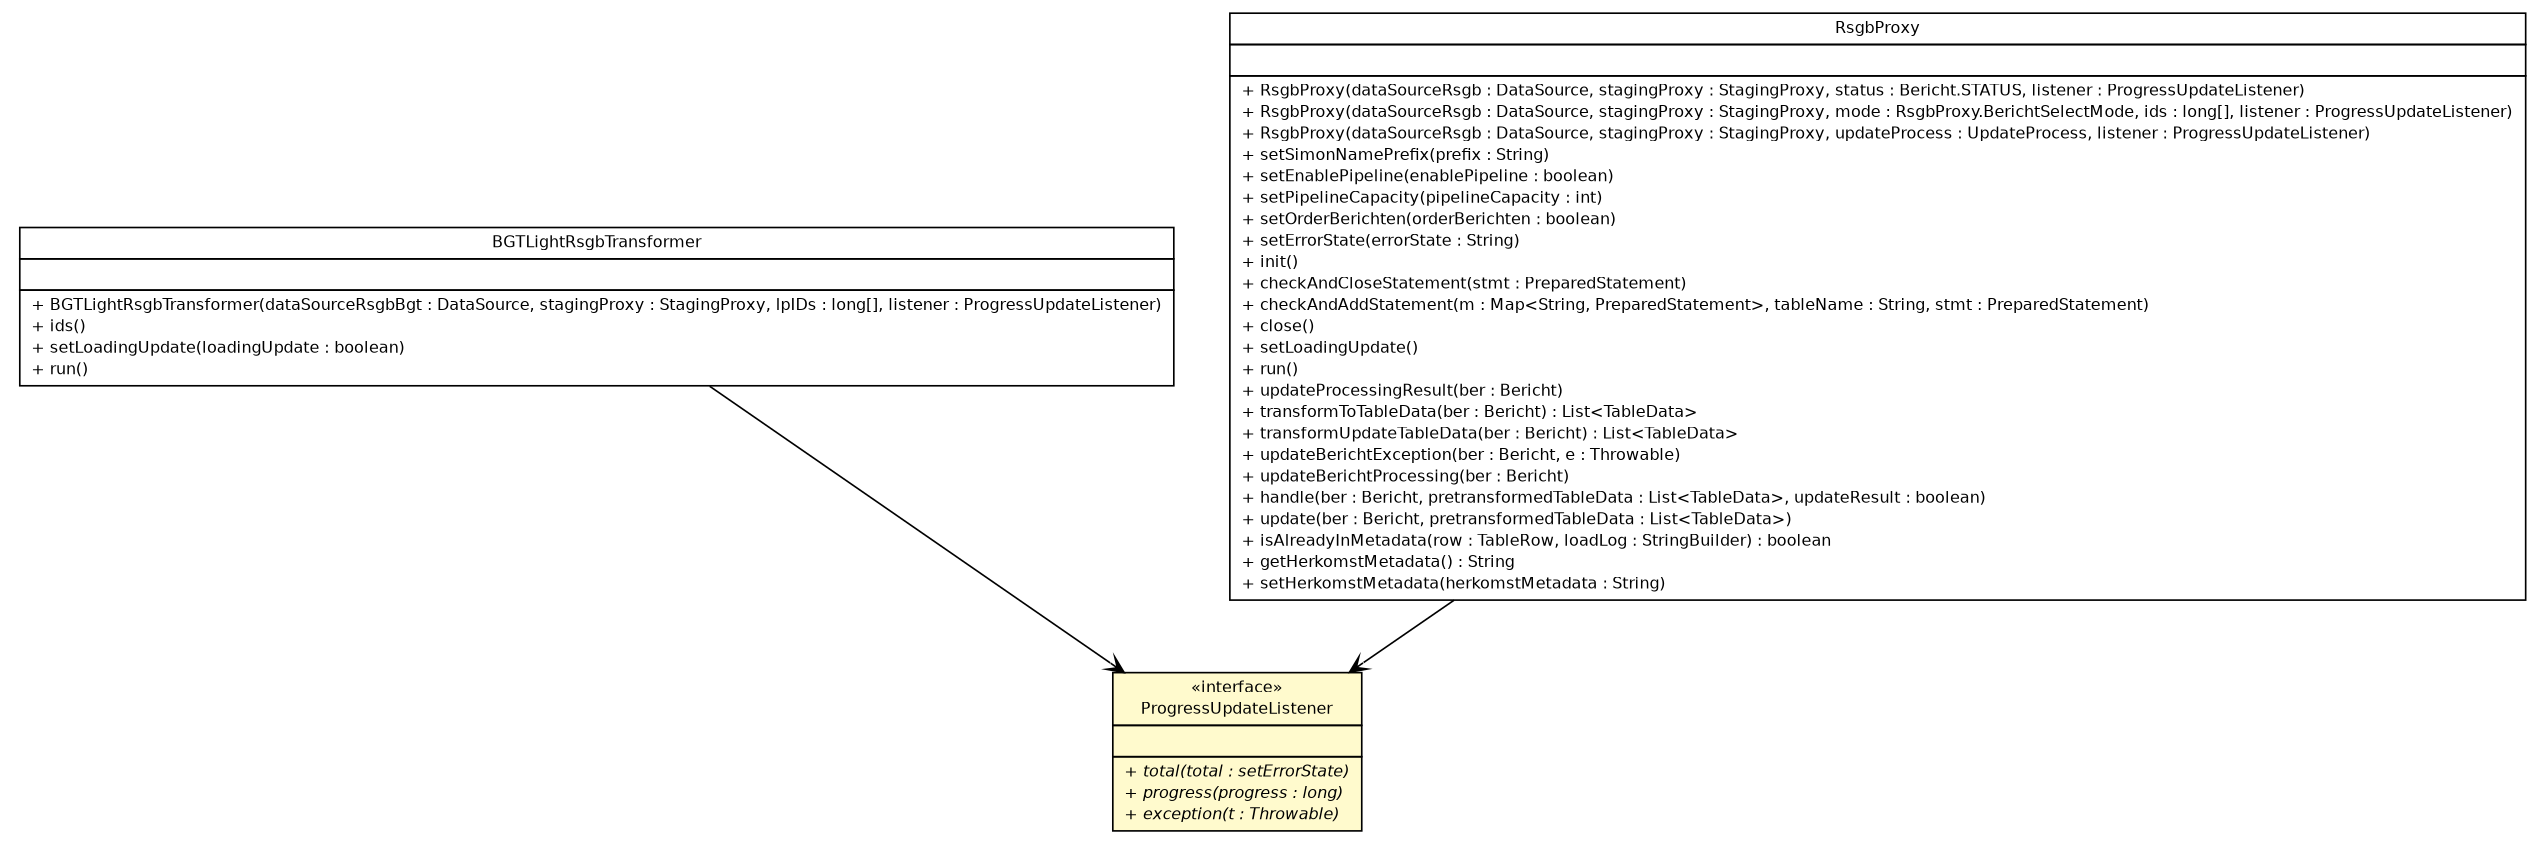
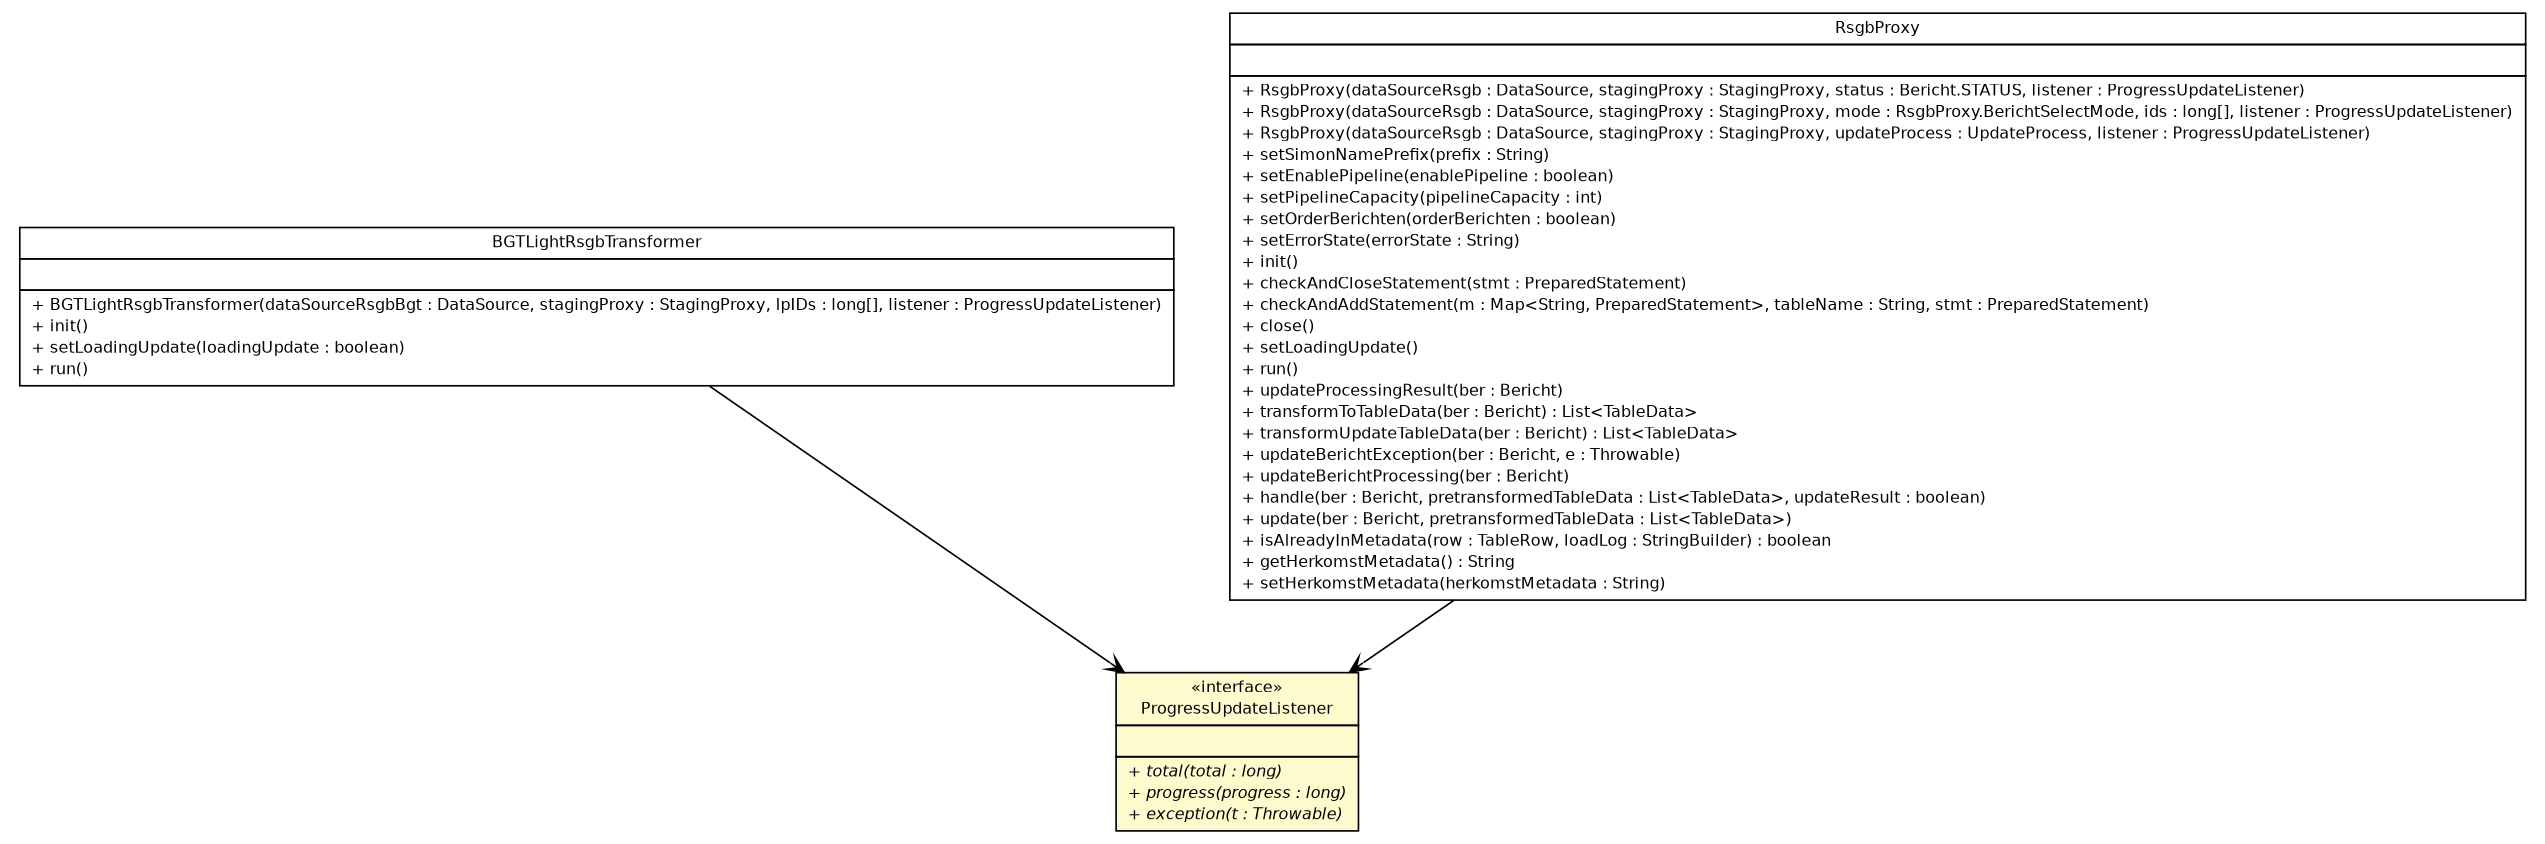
(59, 326) -> (60, 326)
(1237, 772) -> (1205, 772)
